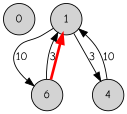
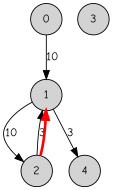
none -> (93, 19)
(101, 55) -> (46, 53)
(47, 95) -> (37, 171)
